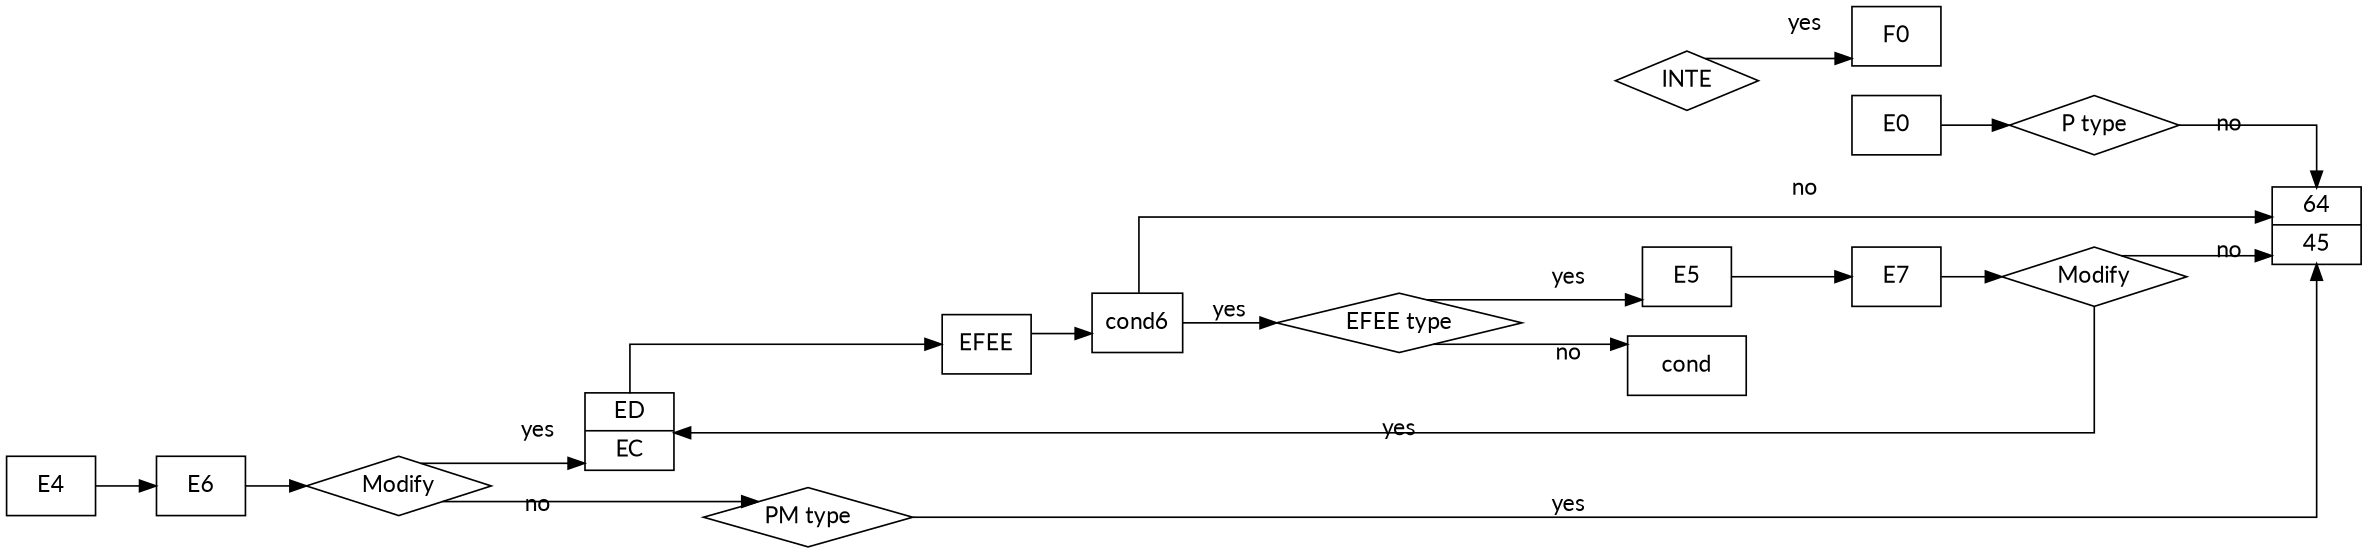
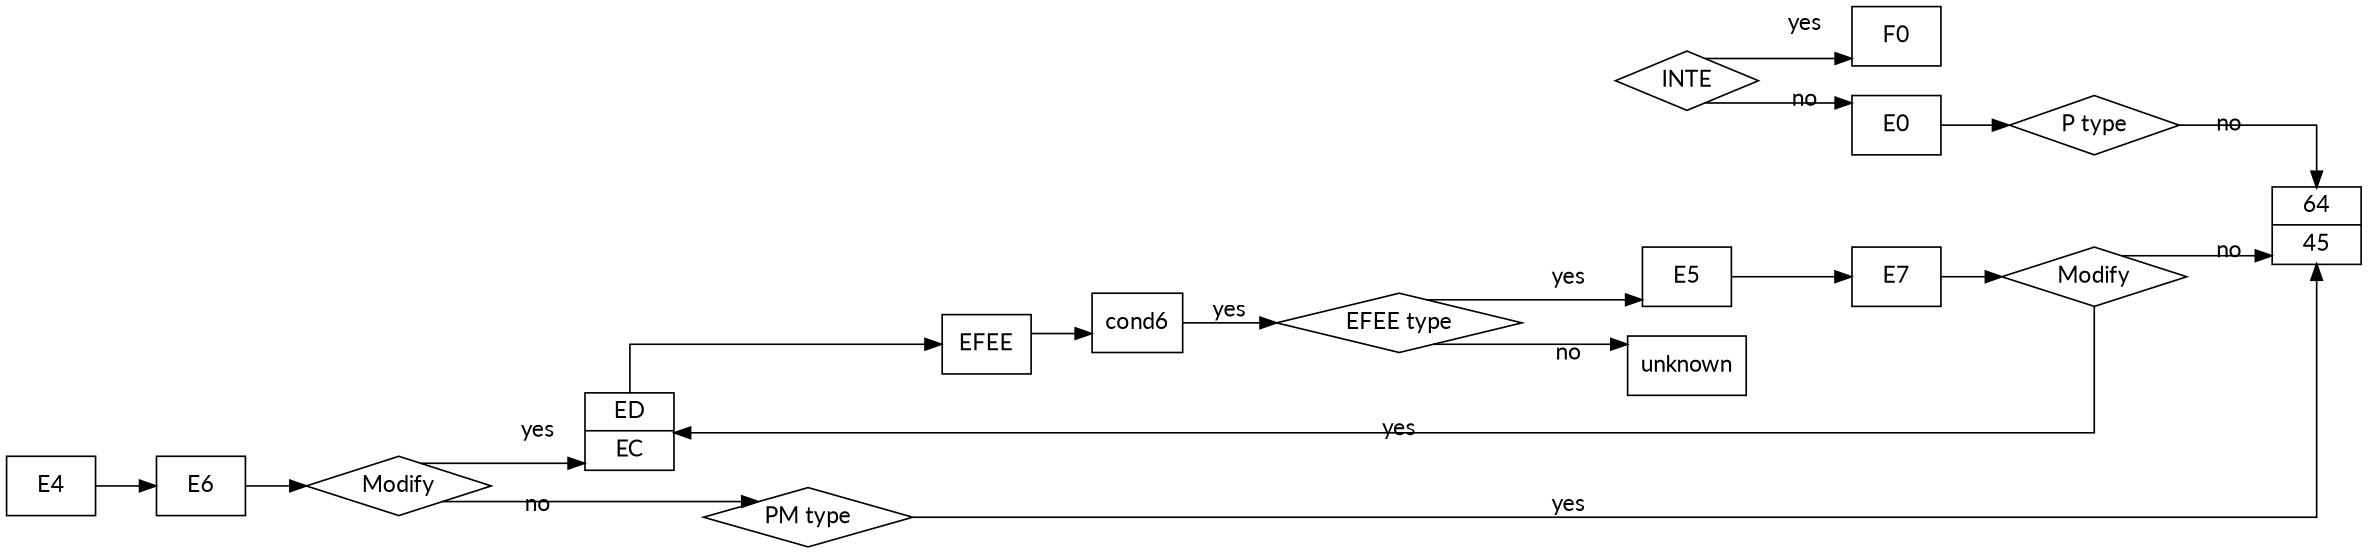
none -> (1770, 103)
(1659, 217) -> none
(1687, 366) -> (1687, 366)
